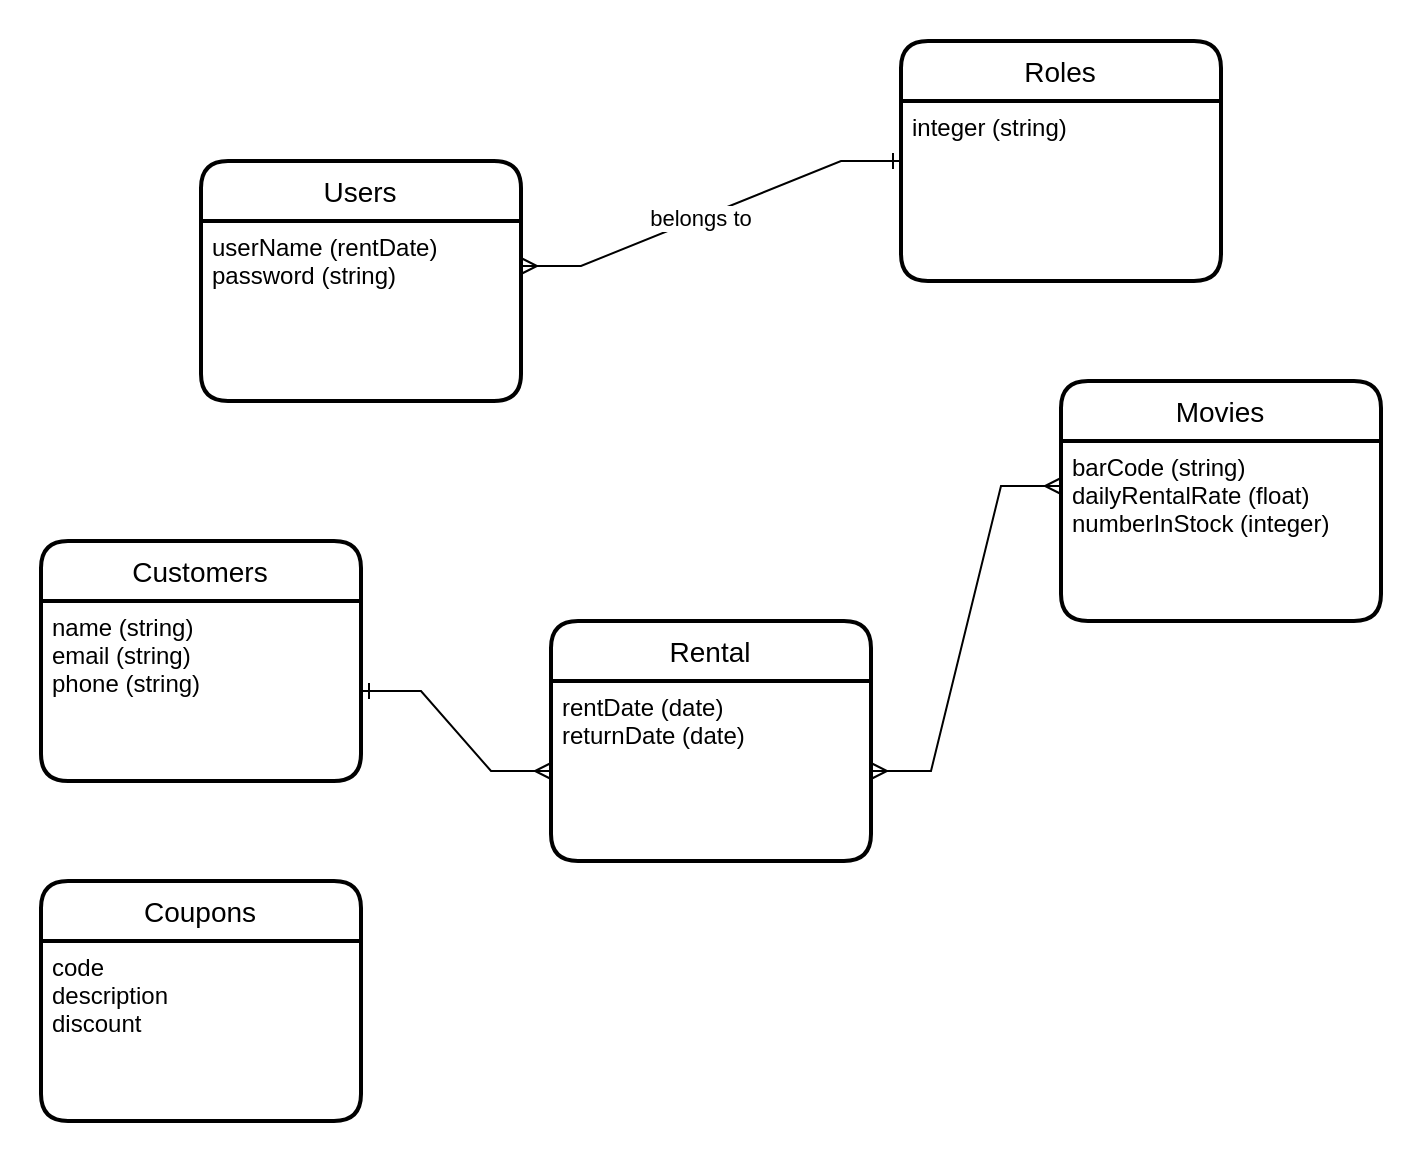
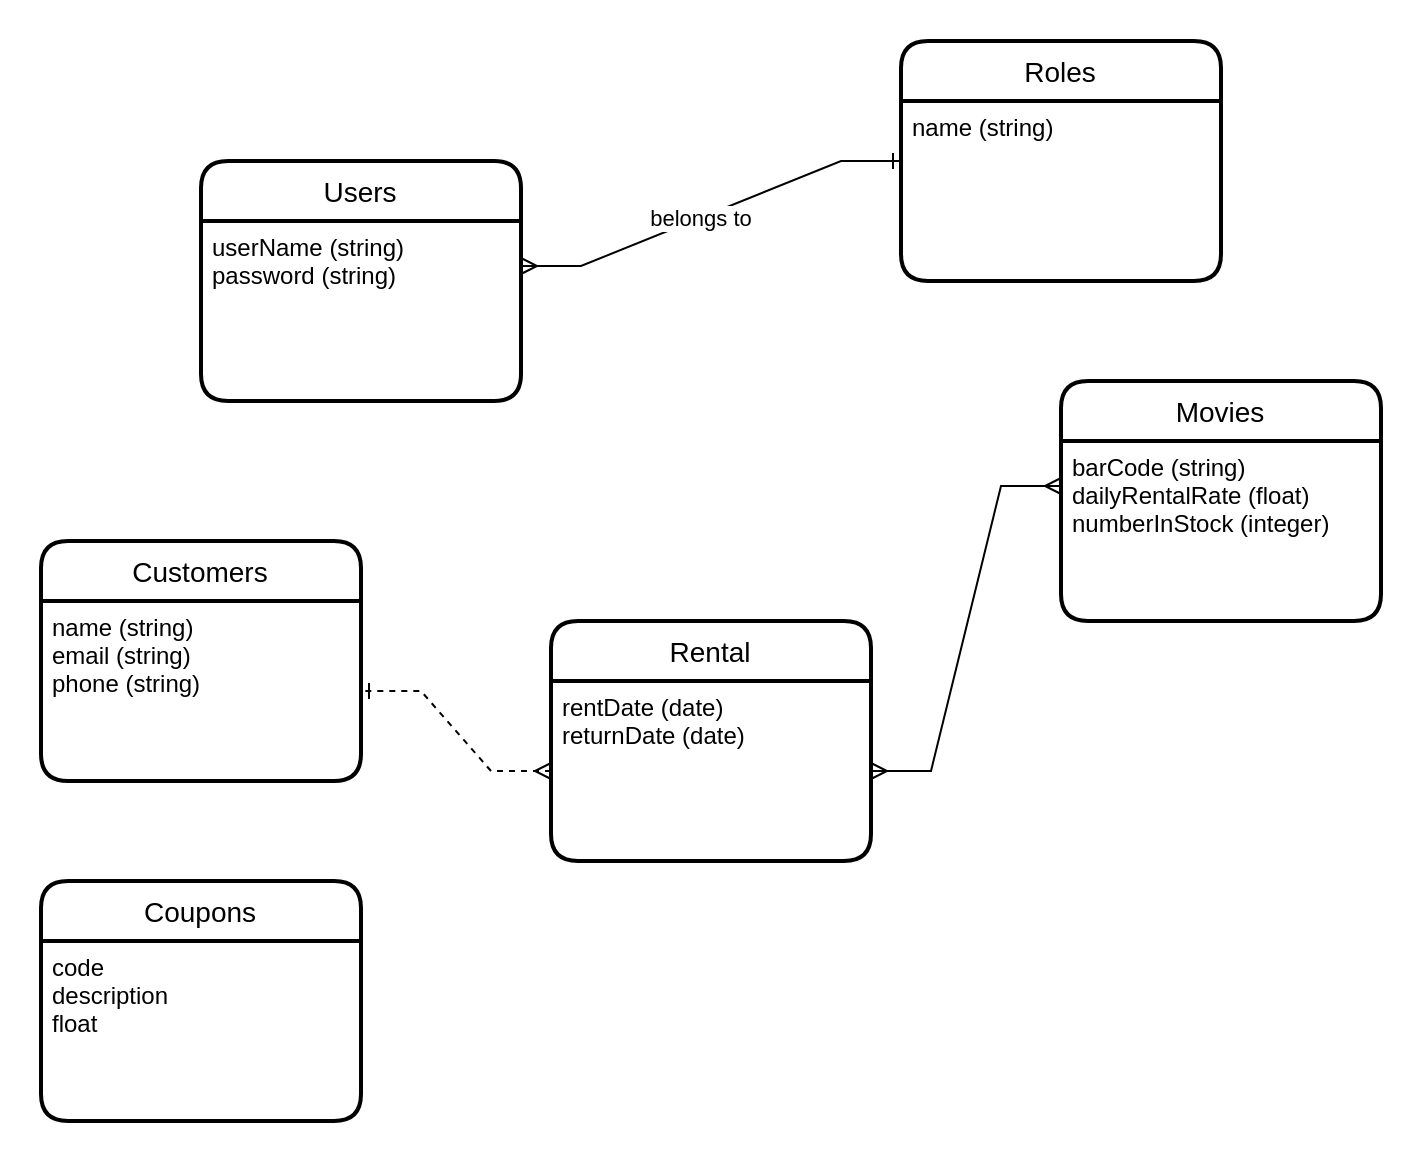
(1010, 128) -> (993, 128)
(337, 248) -> (320, 248)
(455, 730) -> (455, 730)
(79, 968) -> (79, 968)
